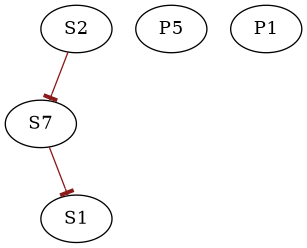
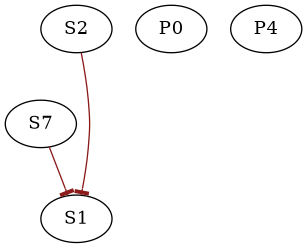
(171, 29) -> (171, 29)
(266, 29) -> (266, 29)
(60, 73) -> (90, 121)
